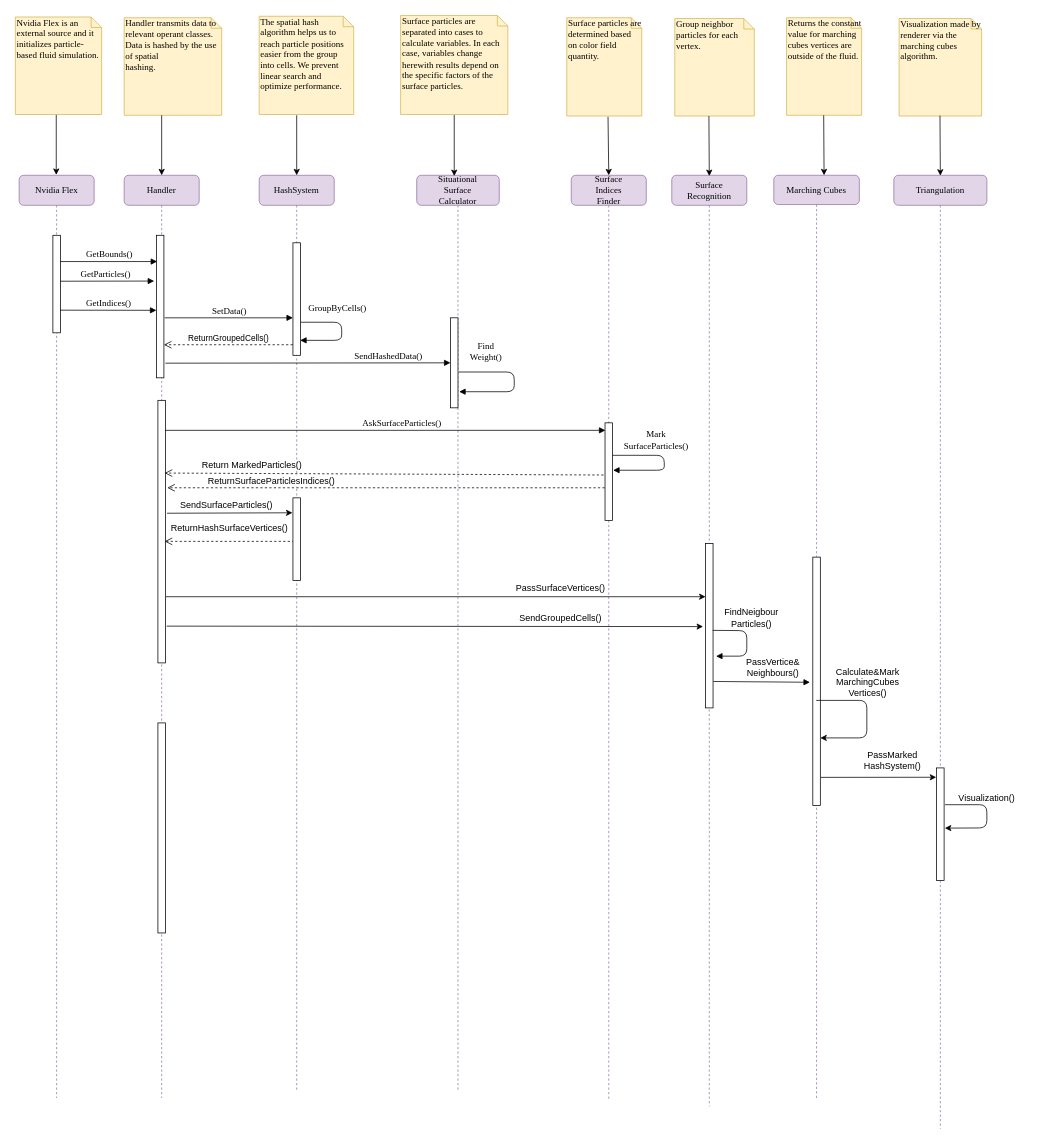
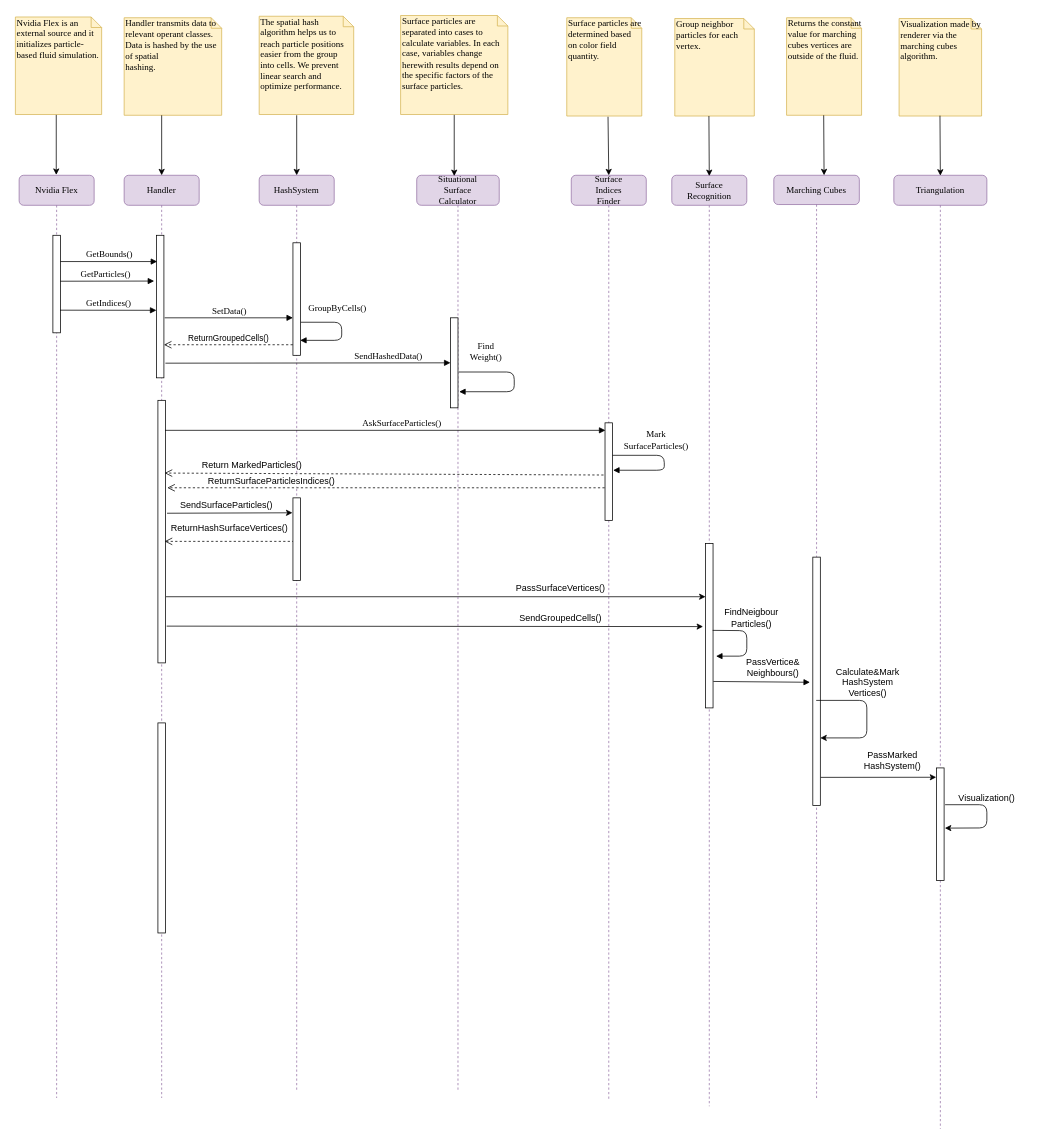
(868, 682) -> (868, 682)
